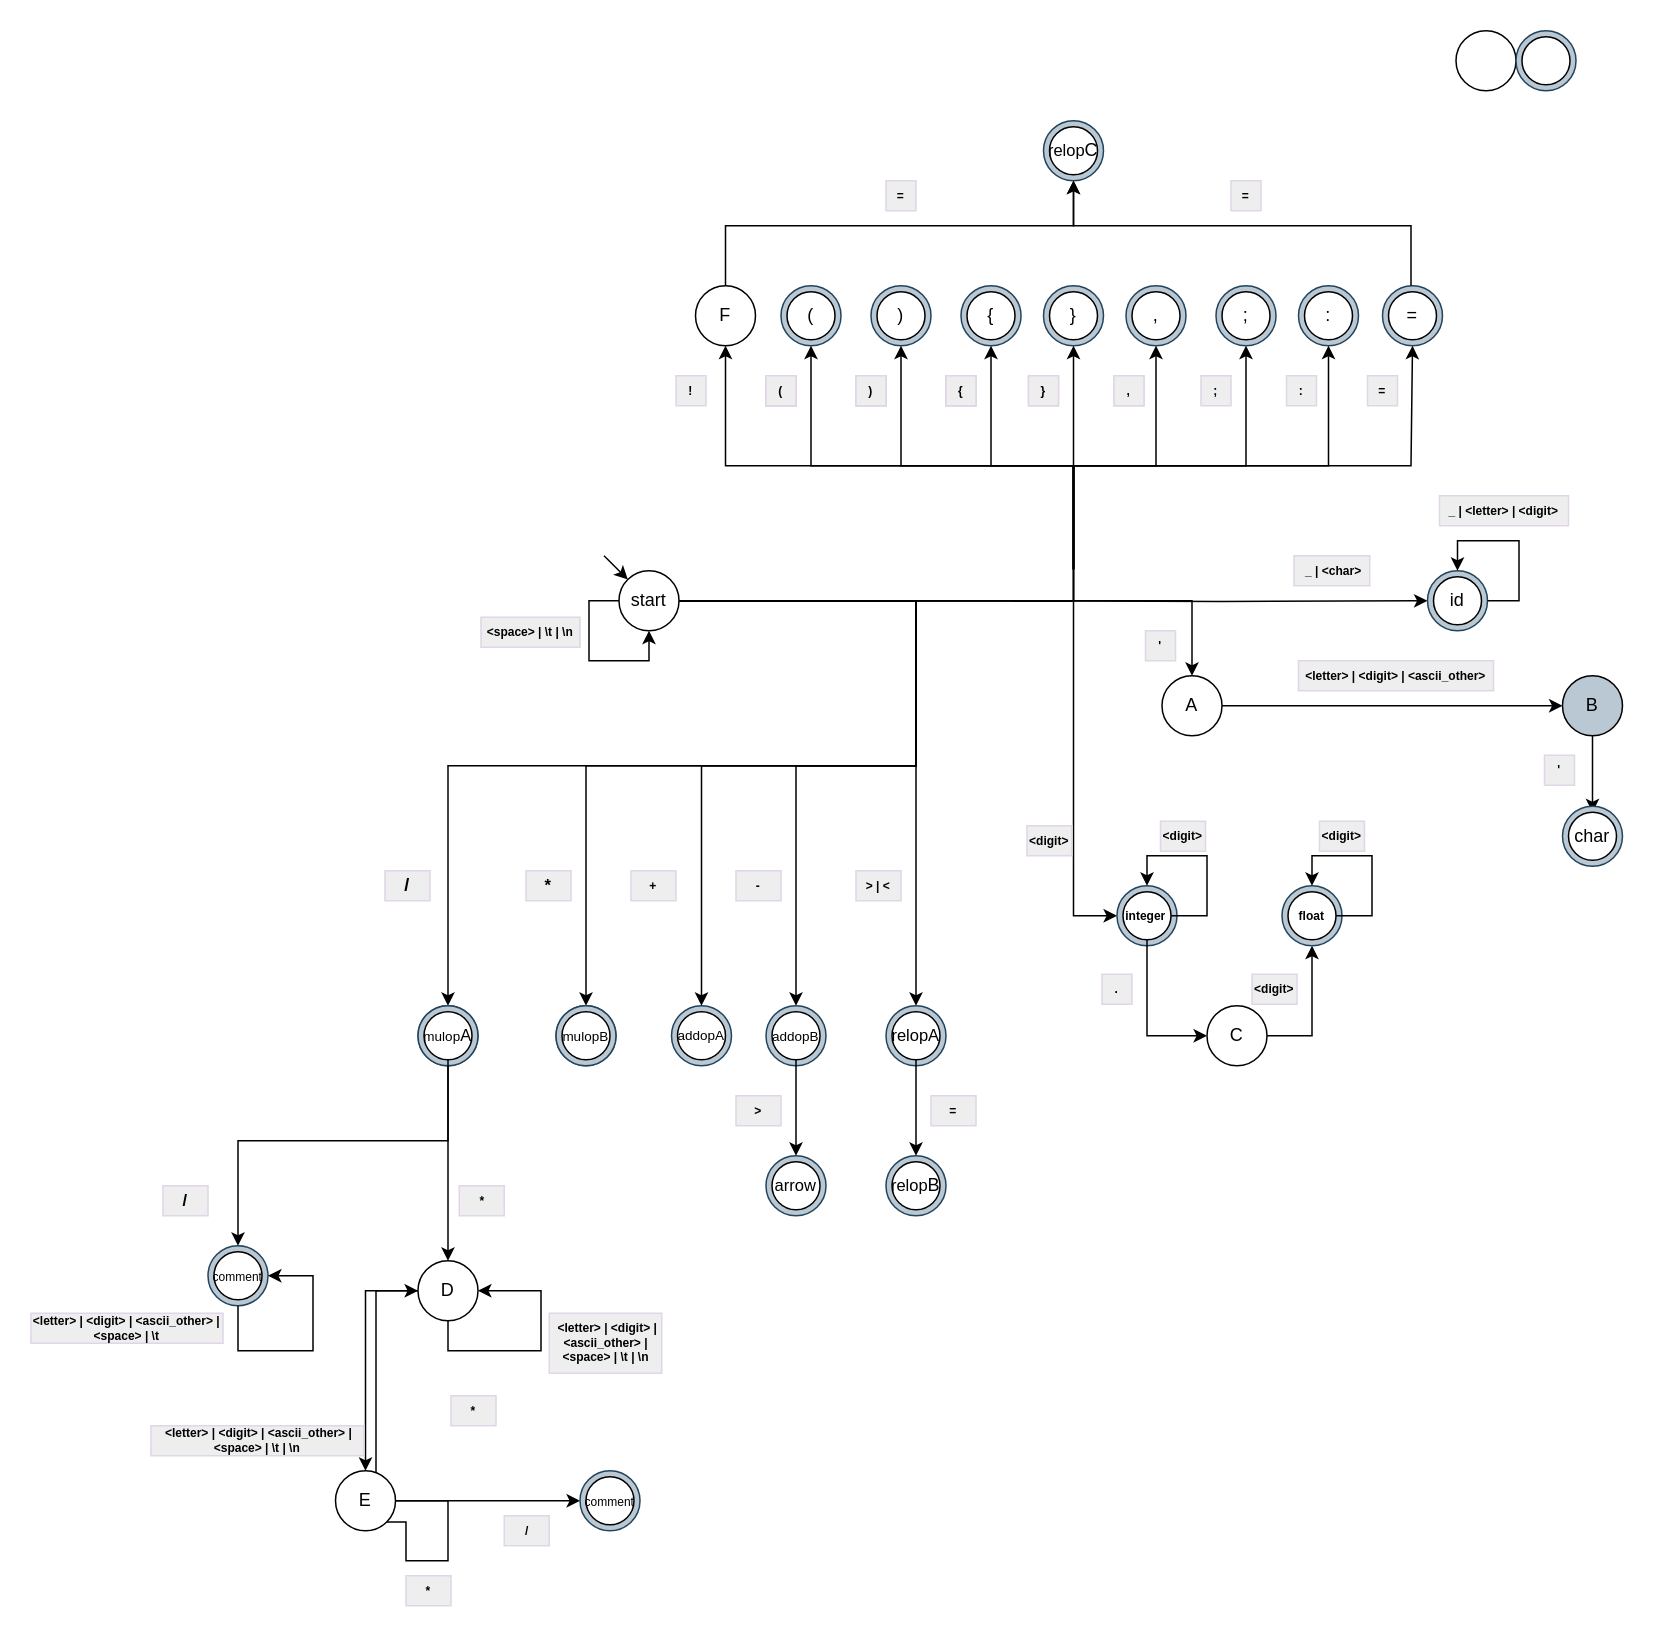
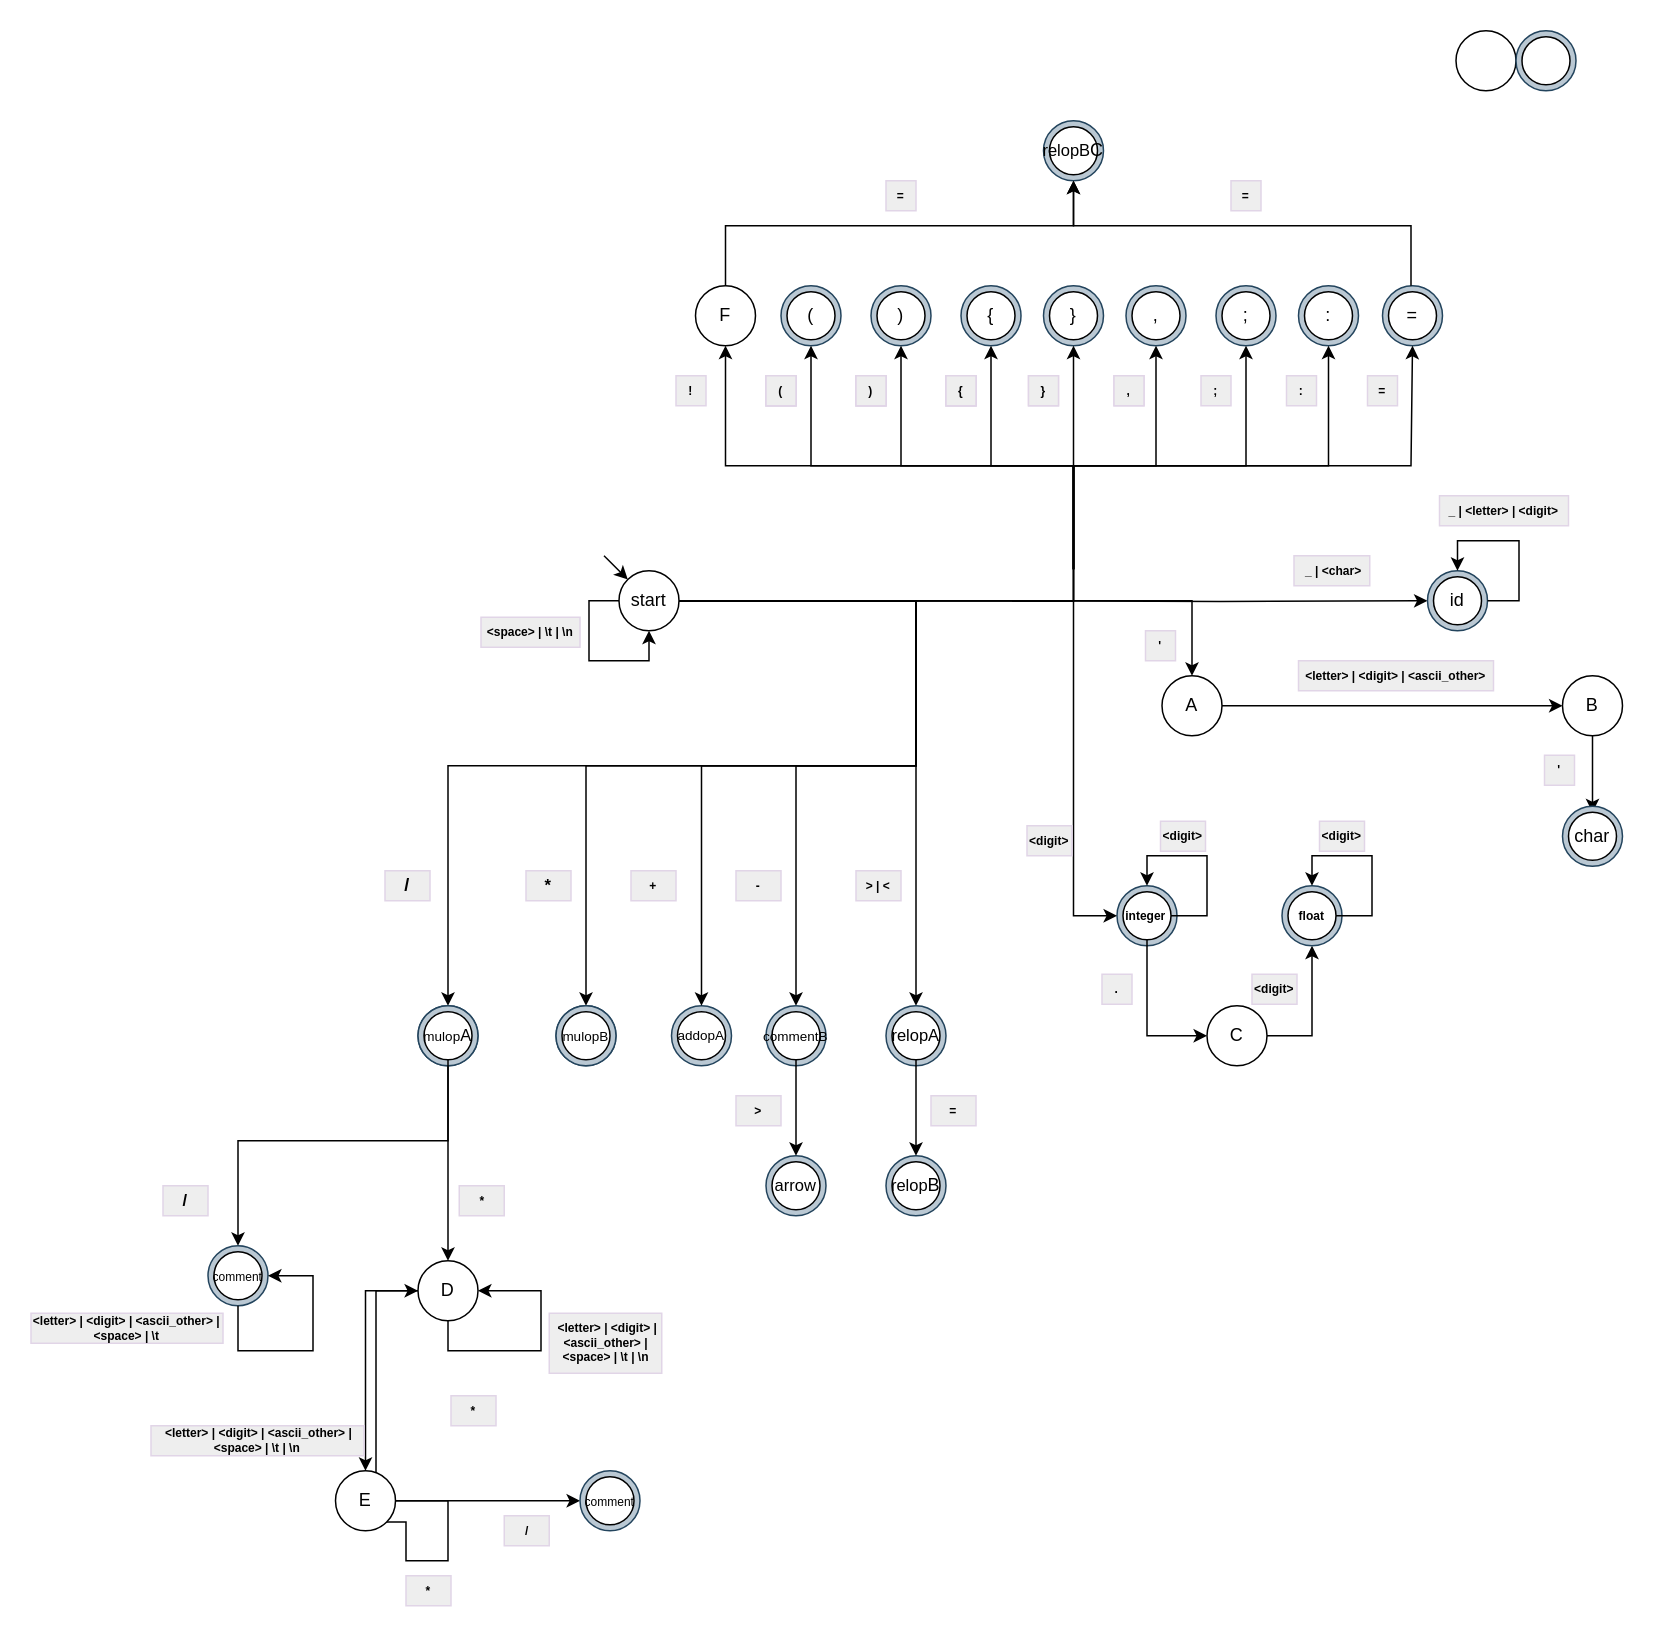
(1073, 151) -> (1073, 151)
(1592, 706) -> (1592, 706)
(796, 1036) -> (796, 1036)
